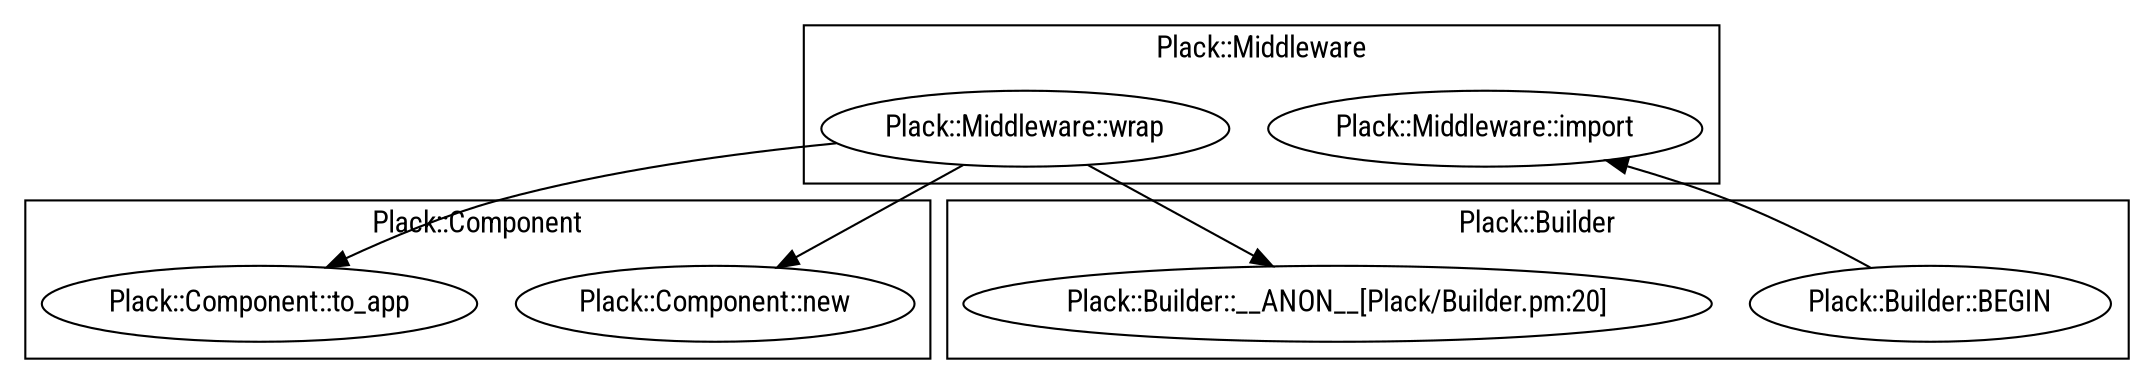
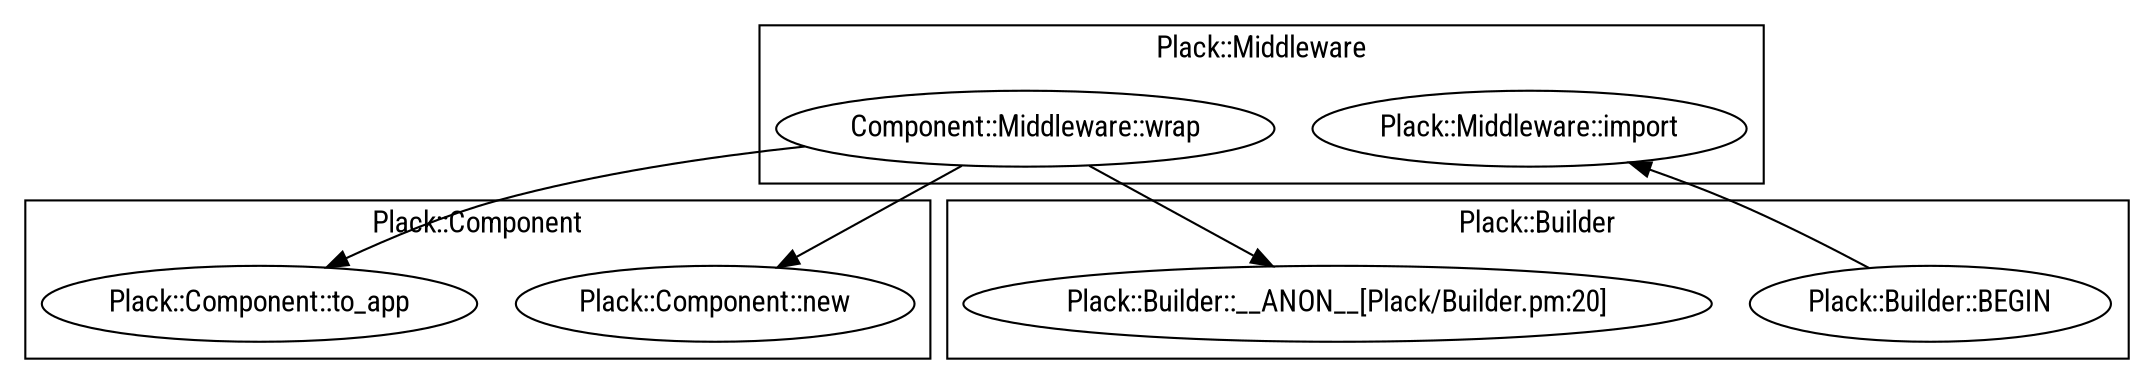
(1025, 129) -> (1025, 129)
